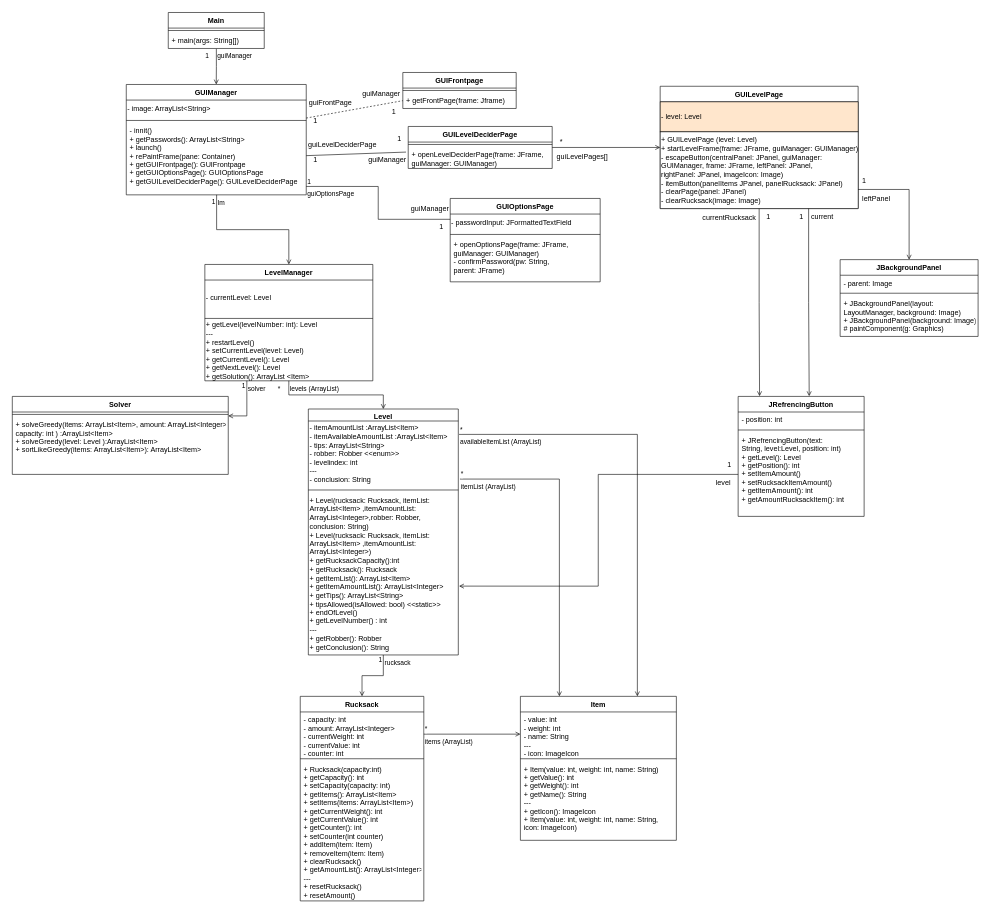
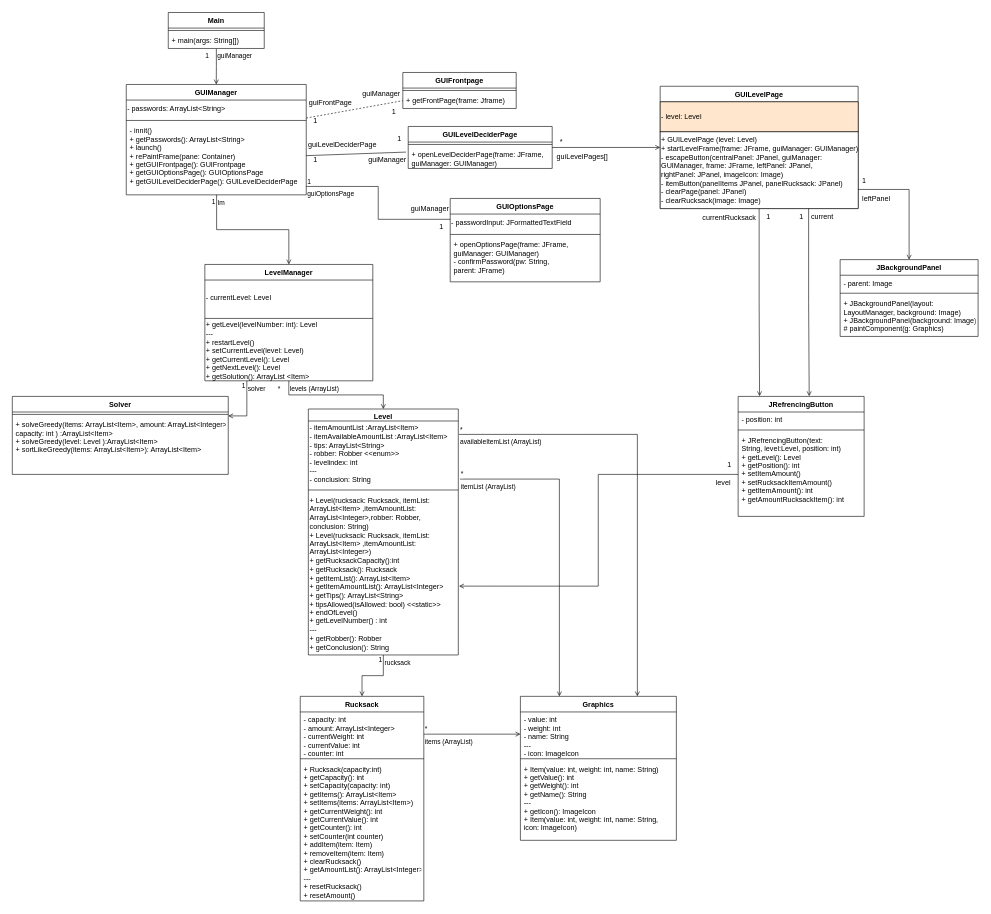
(174, 109) -> (183, 109)
(598, 704) -> (598, 704)
